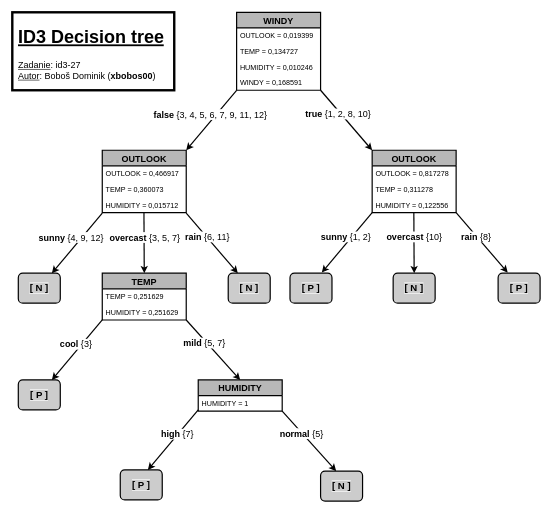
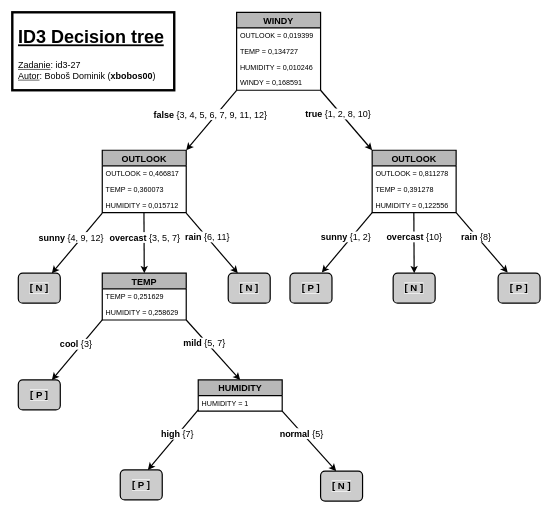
(139, 174) -> (139, 174)
(409, 174) -> (409, 174)
(403, 190) -> (403, 190)
(141, 313) -> (141, 313)
